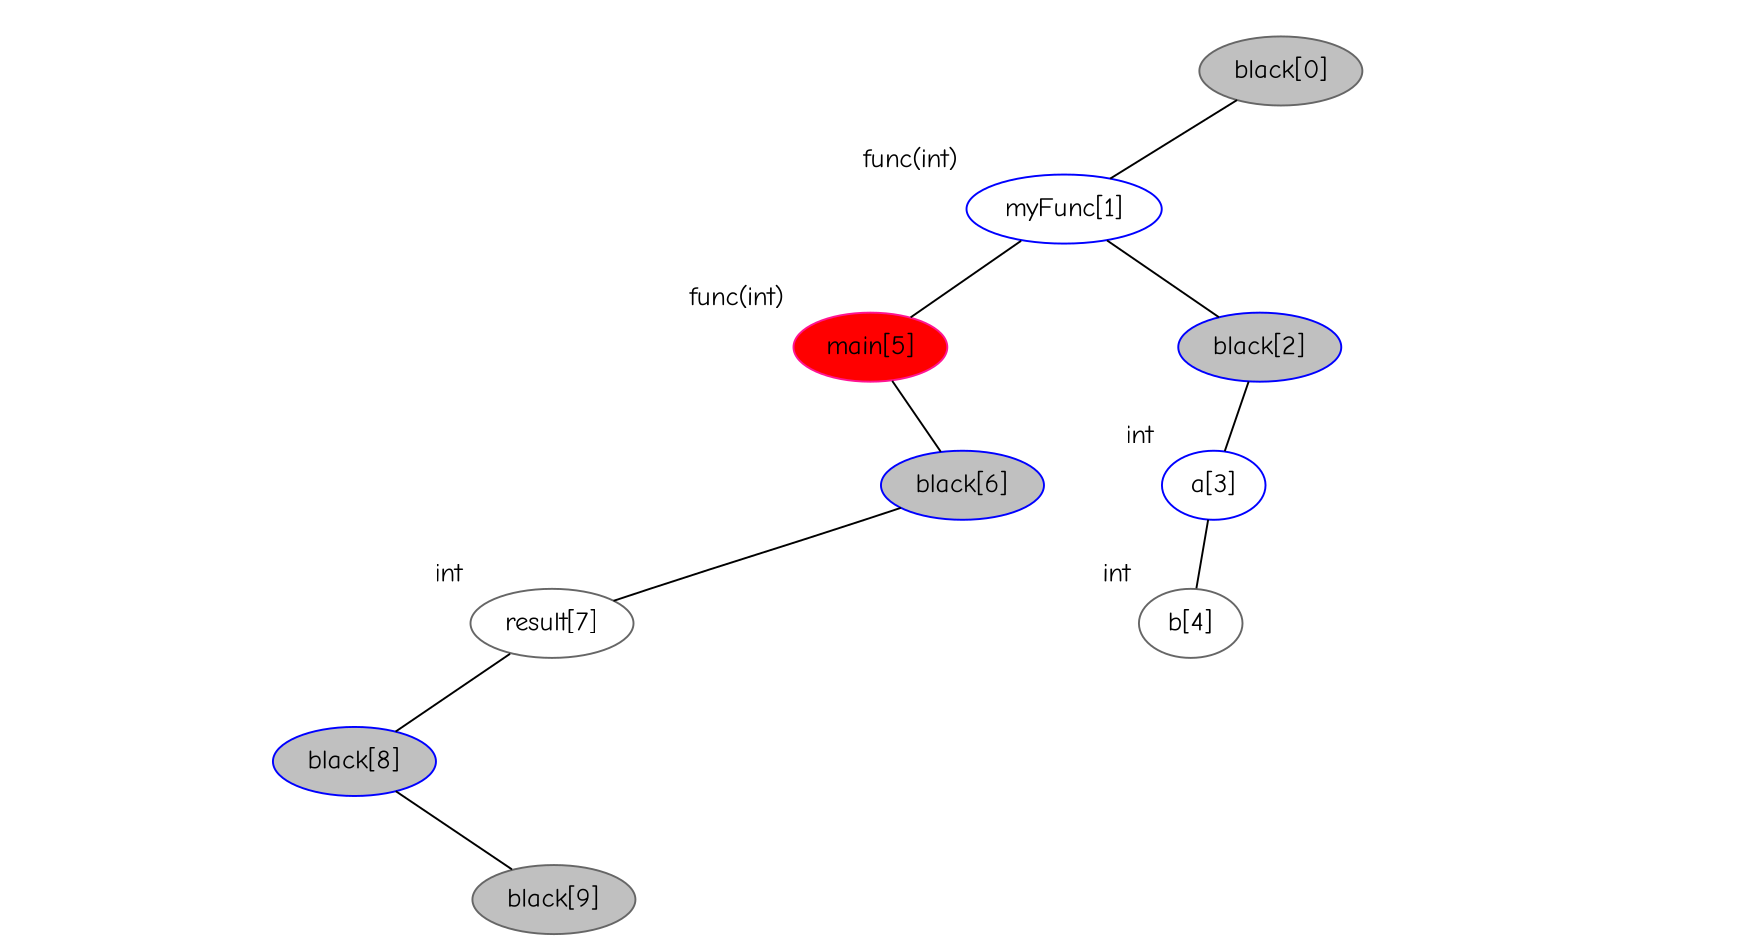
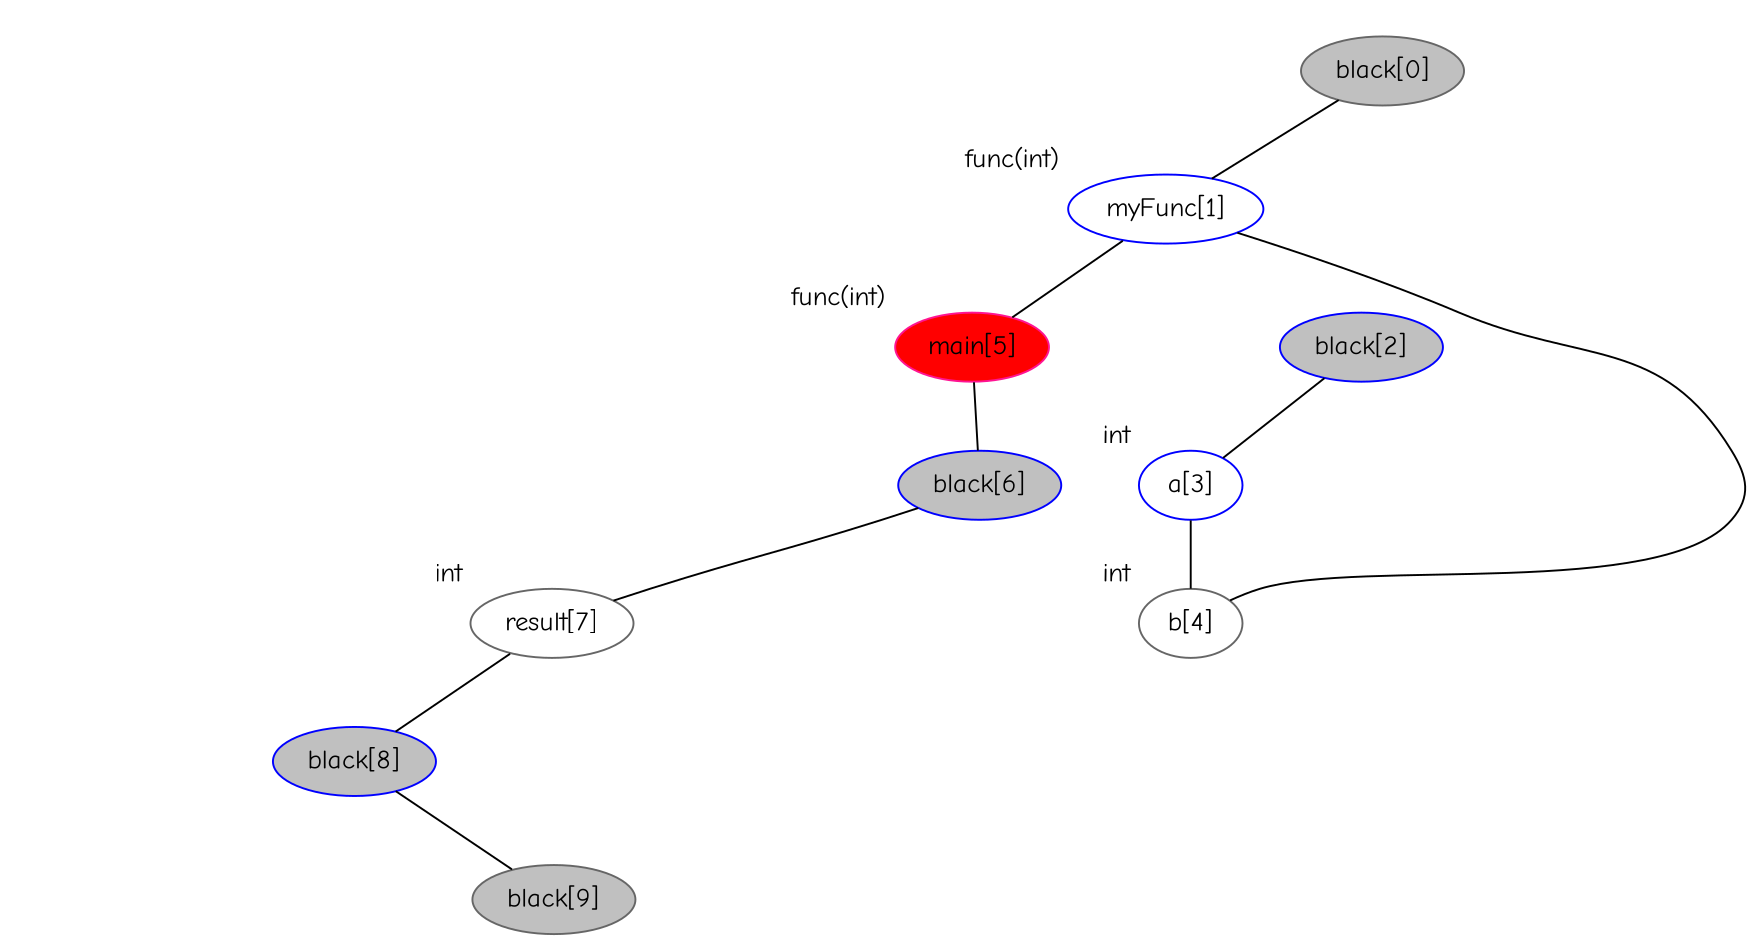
(1163, 279) -> (1741, 468)
